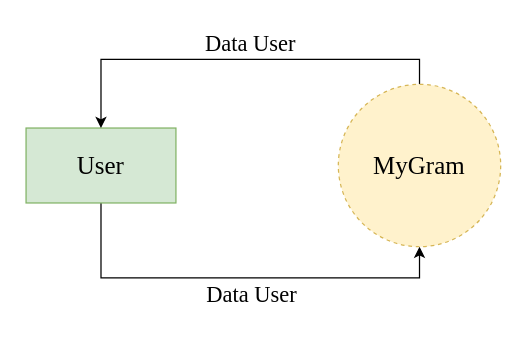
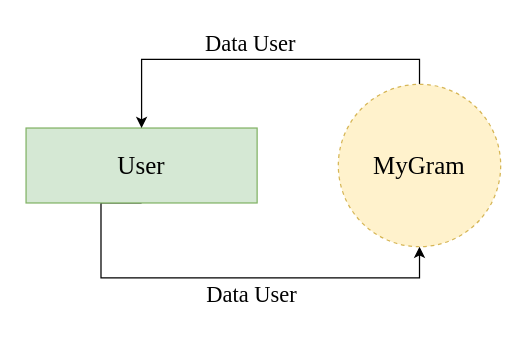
(101, 166) -> (141, 166)
